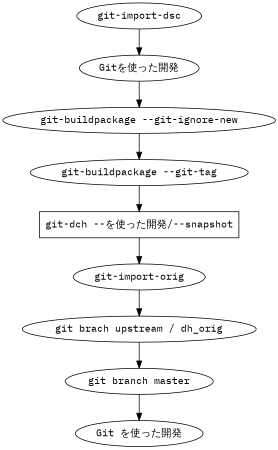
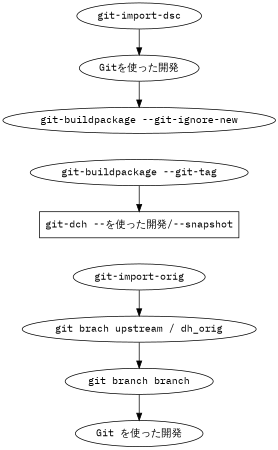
(139, 143) -> none
(139, 247) -> none
(139, 381) -> (139, 381)
